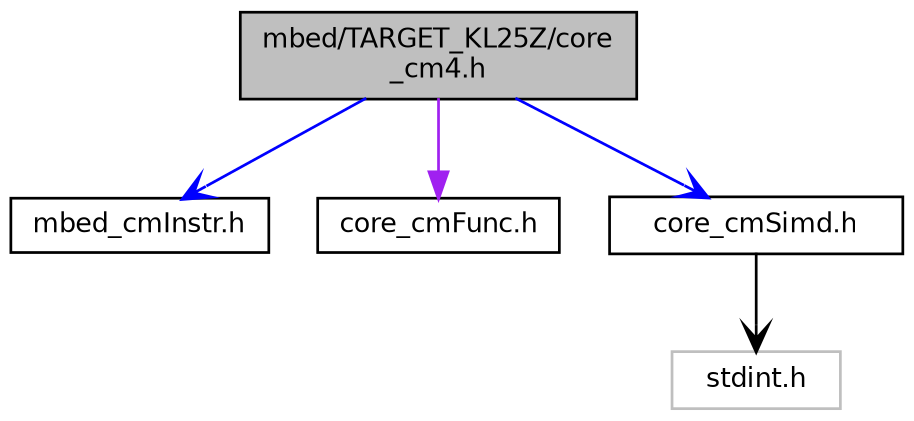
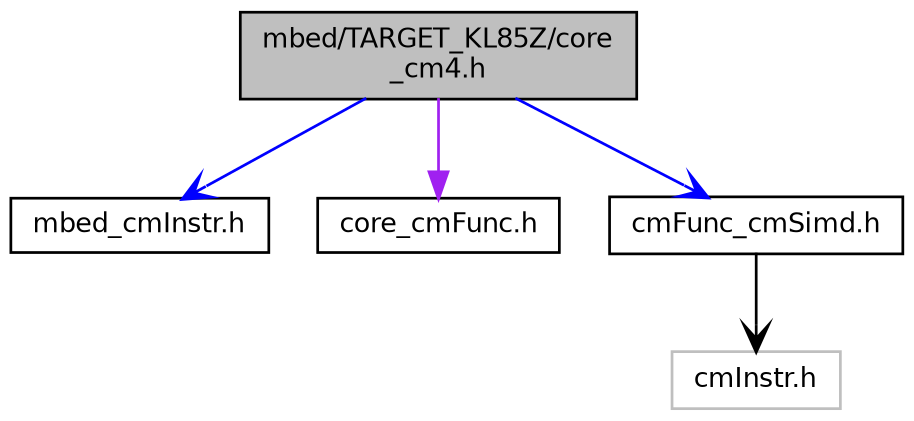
(439, 56) -> (439, 56)
(756, 225) -> (756, 225)
(756, 380) -> (756, 380)
